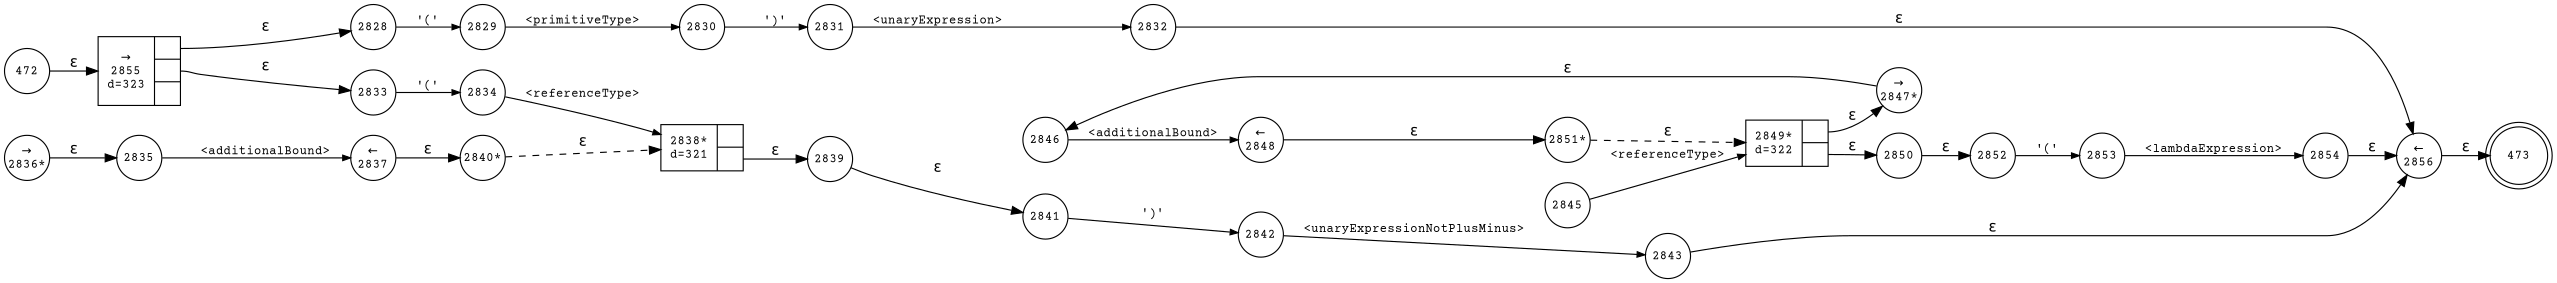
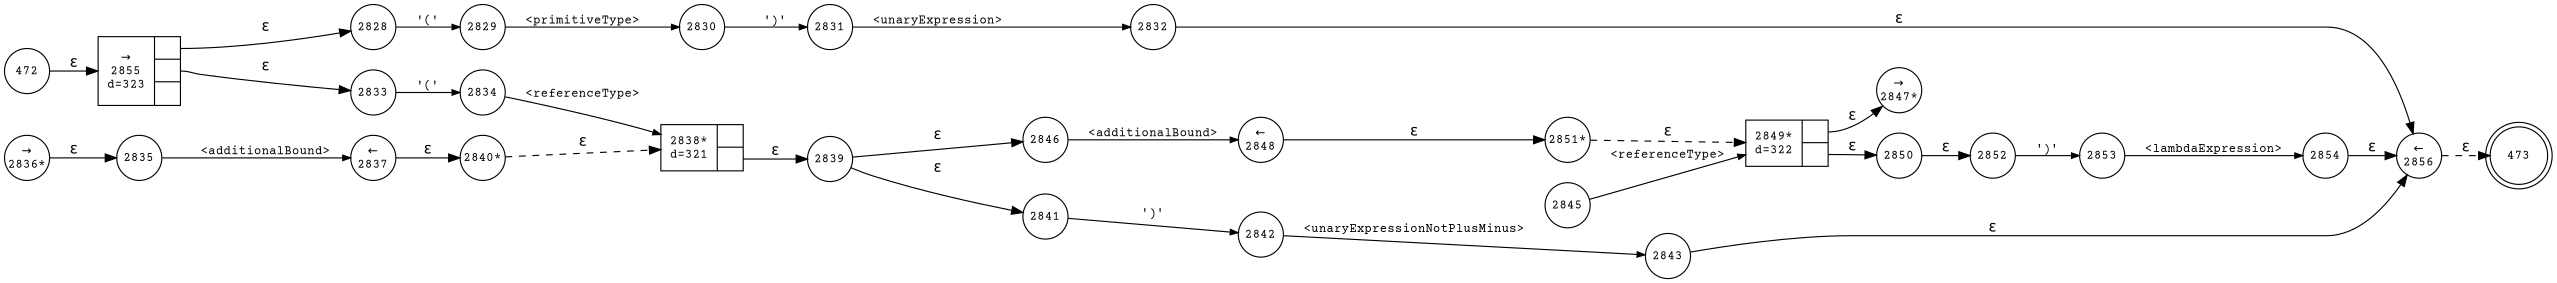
(1473, 77) -> (932, 150)
(2047, 149) -> (2047, 149)
(2460, 156) -> (2460, 156)
